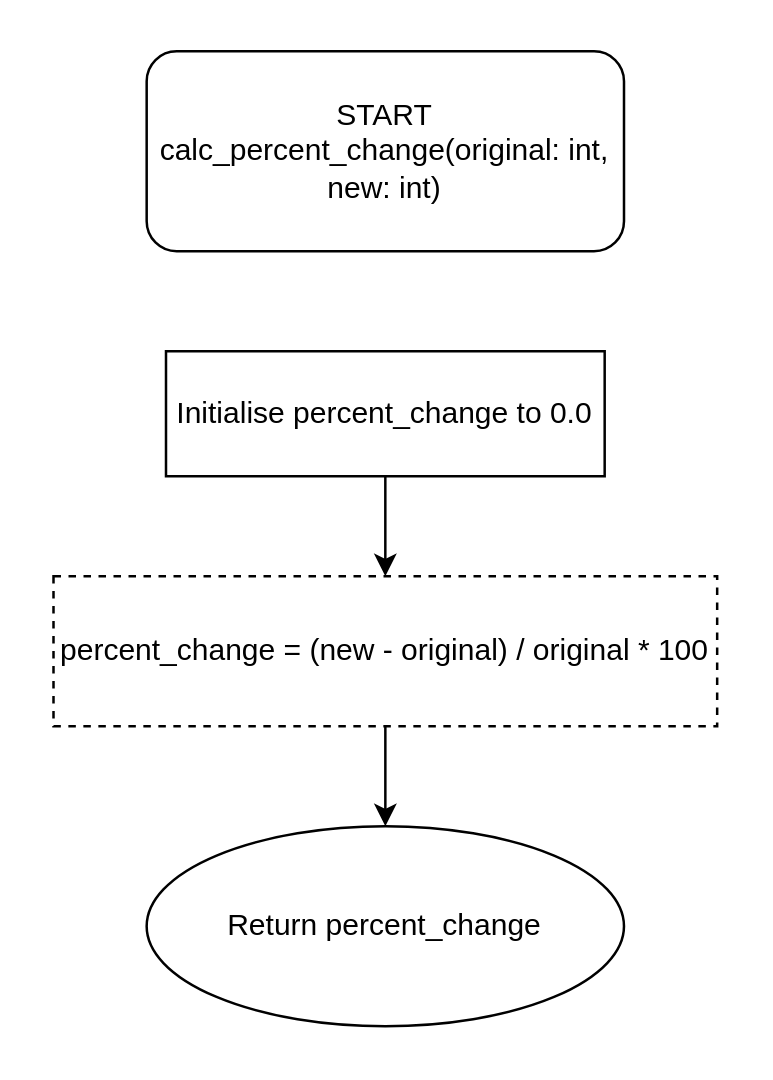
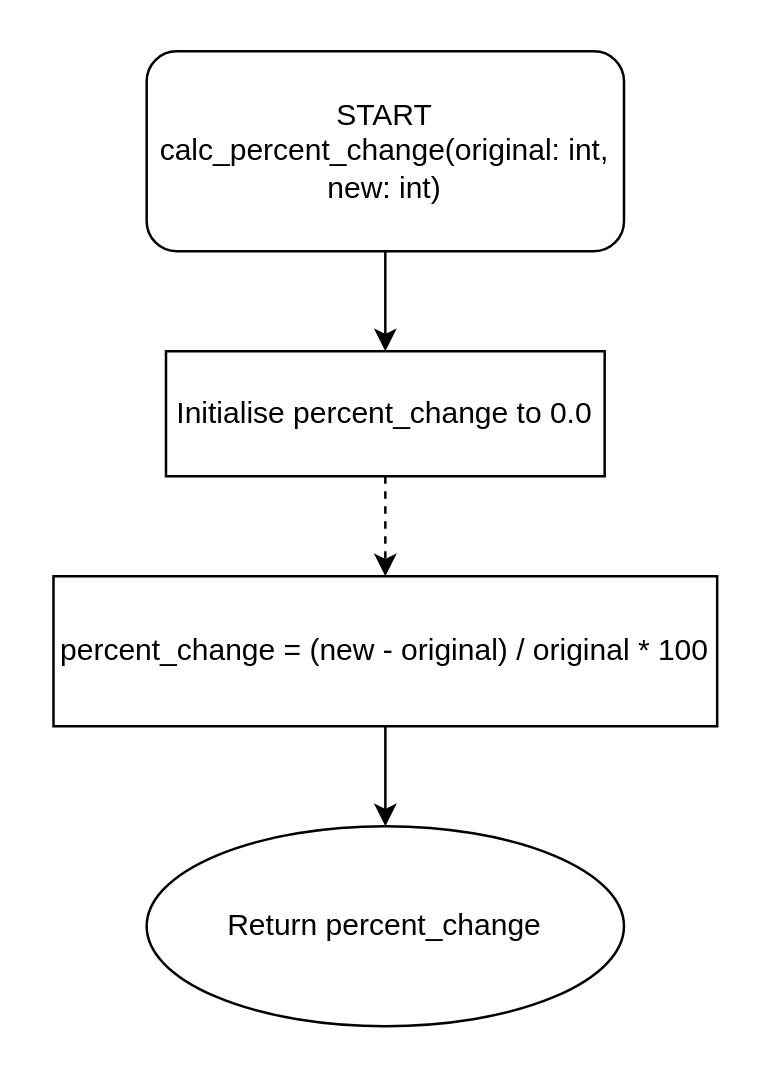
none -> (385, 293)
(385, 517) -> (385, 517)
(385, 651) -> (385, 651)
